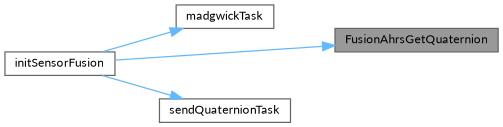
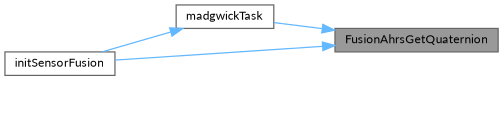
none -> (298, 26)
(225, 111) -> none
